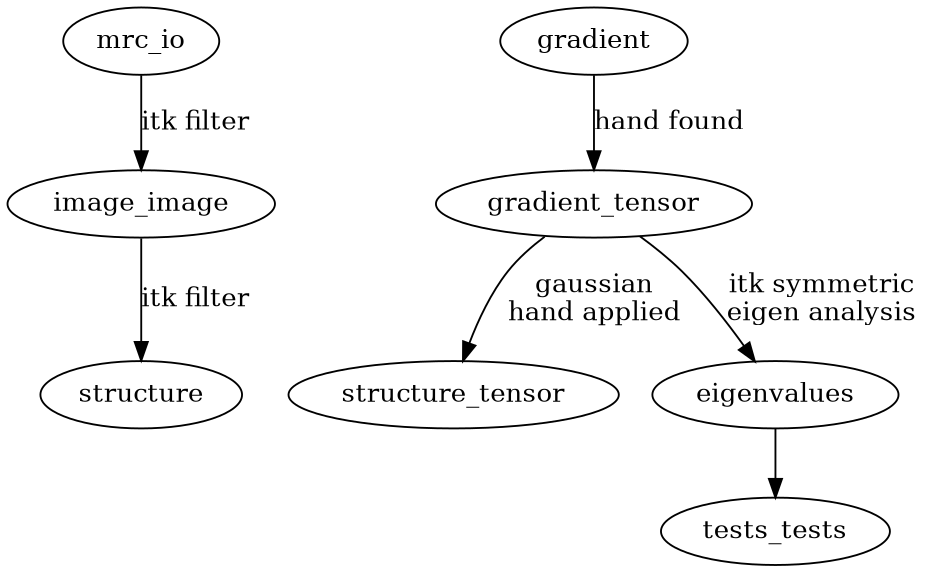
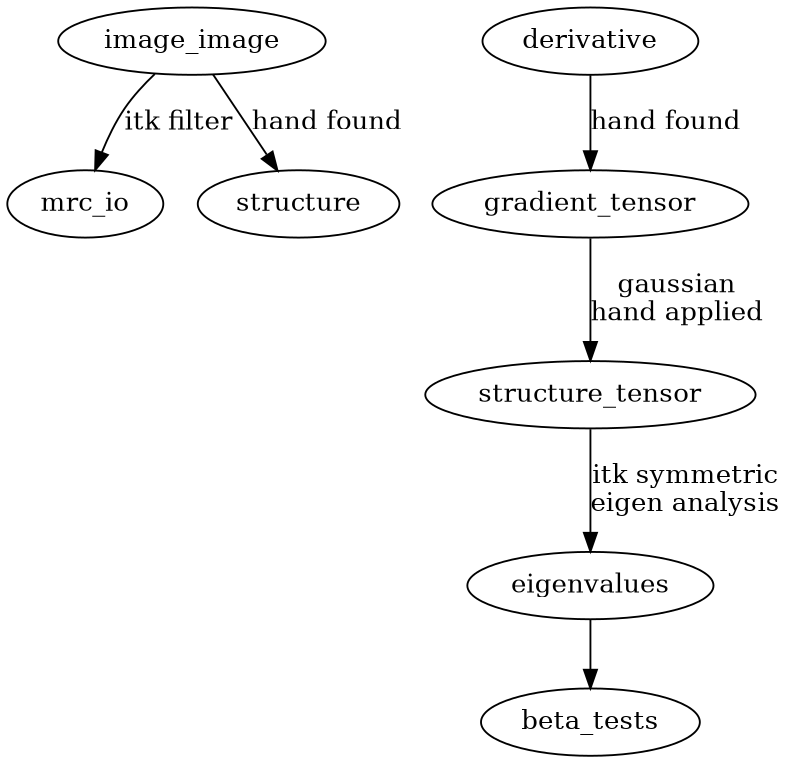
(594, 41) -> (590, 41)
(141, 113) -> (124, 110)
(697, 287) -> (590, 481)
(195, 299) -> (328, 123)
(775, 531) -> (590, 722)
